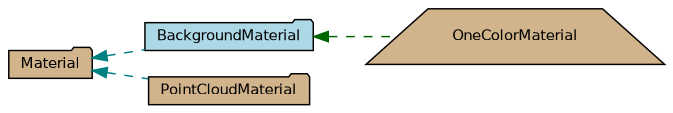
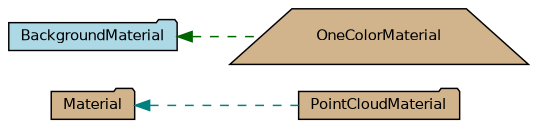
(126, 53) -> none
